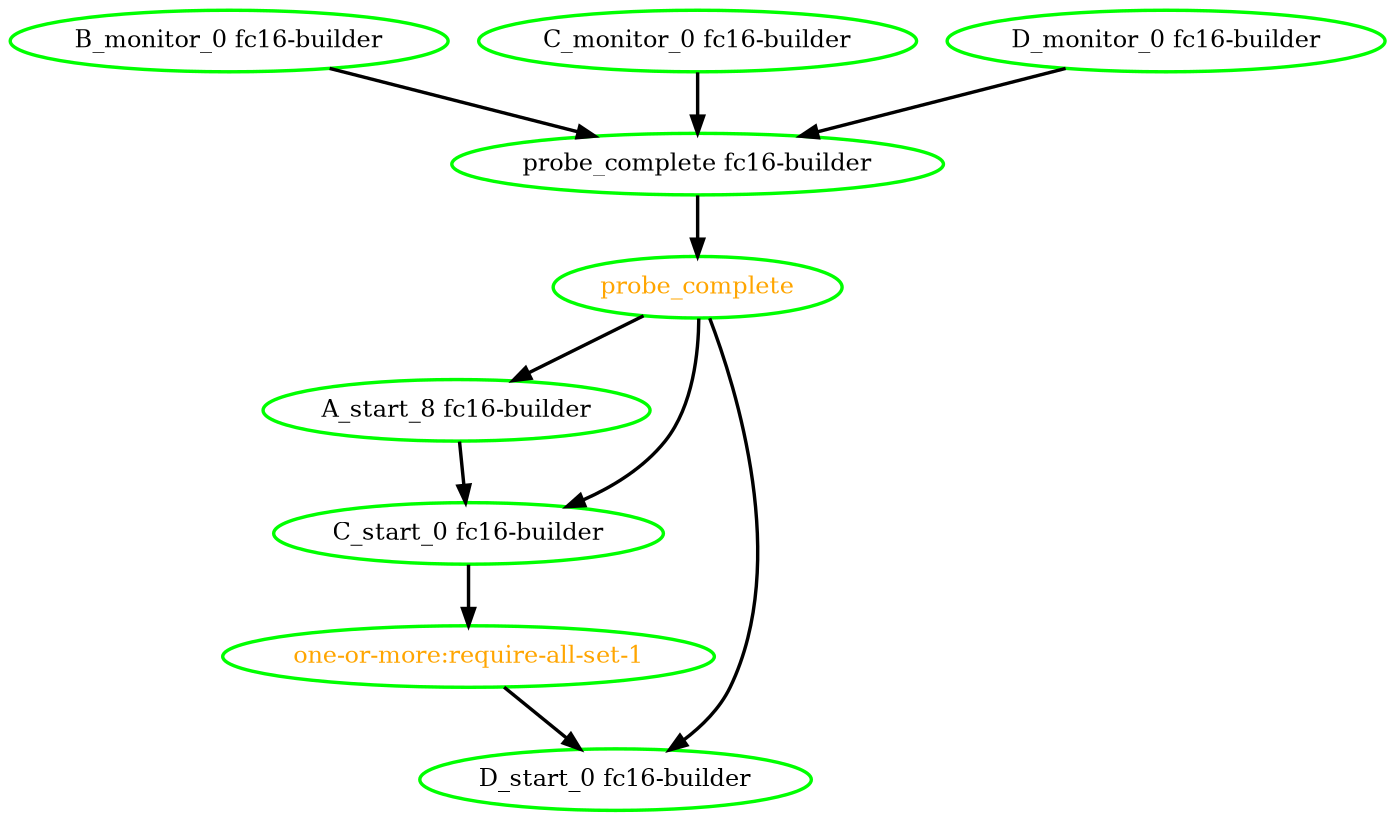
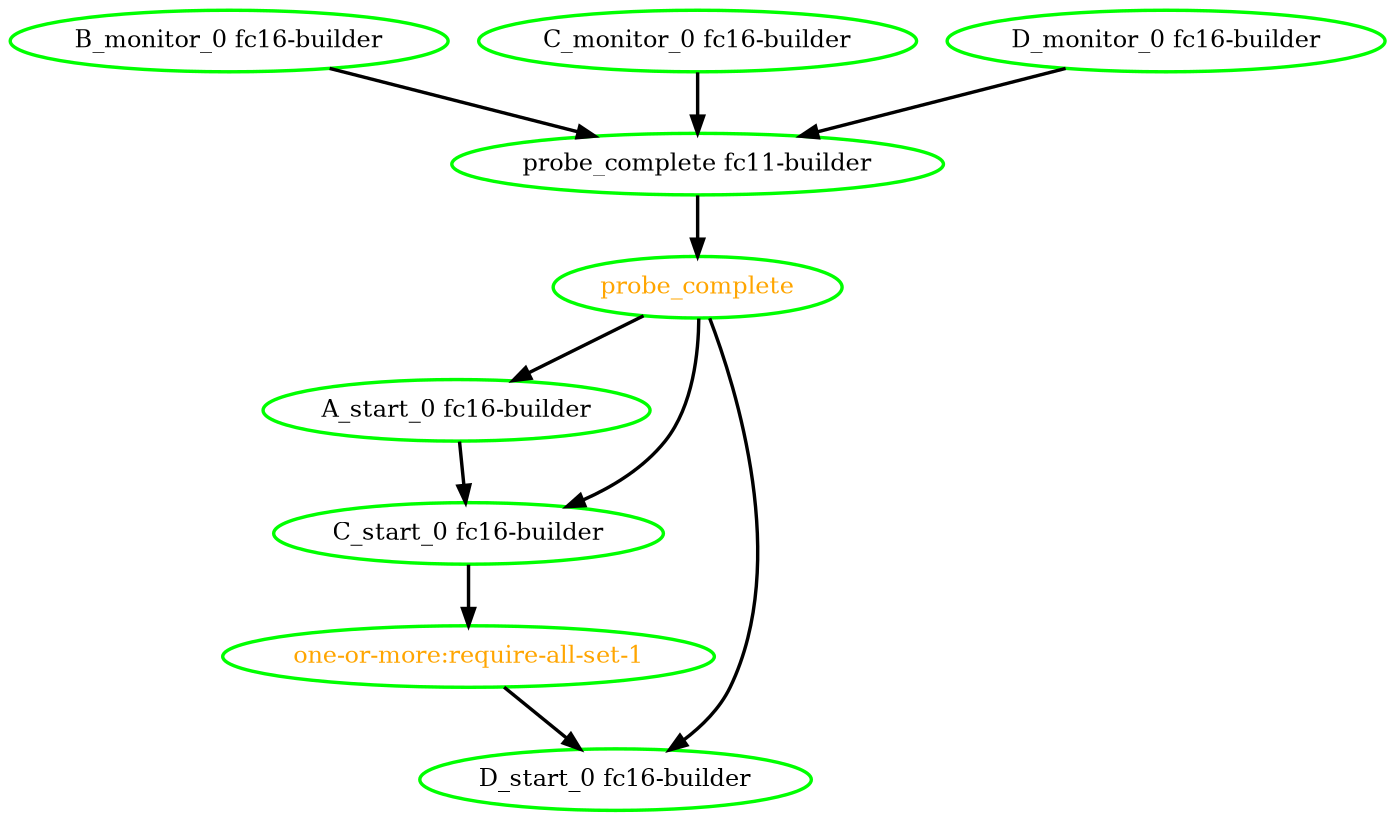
(698, 164) -> (698, 164)
(457, 410) -> (457, 410)
